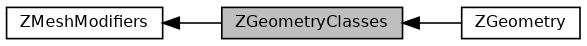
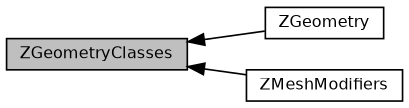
(200, 23) -> (225, 72)
